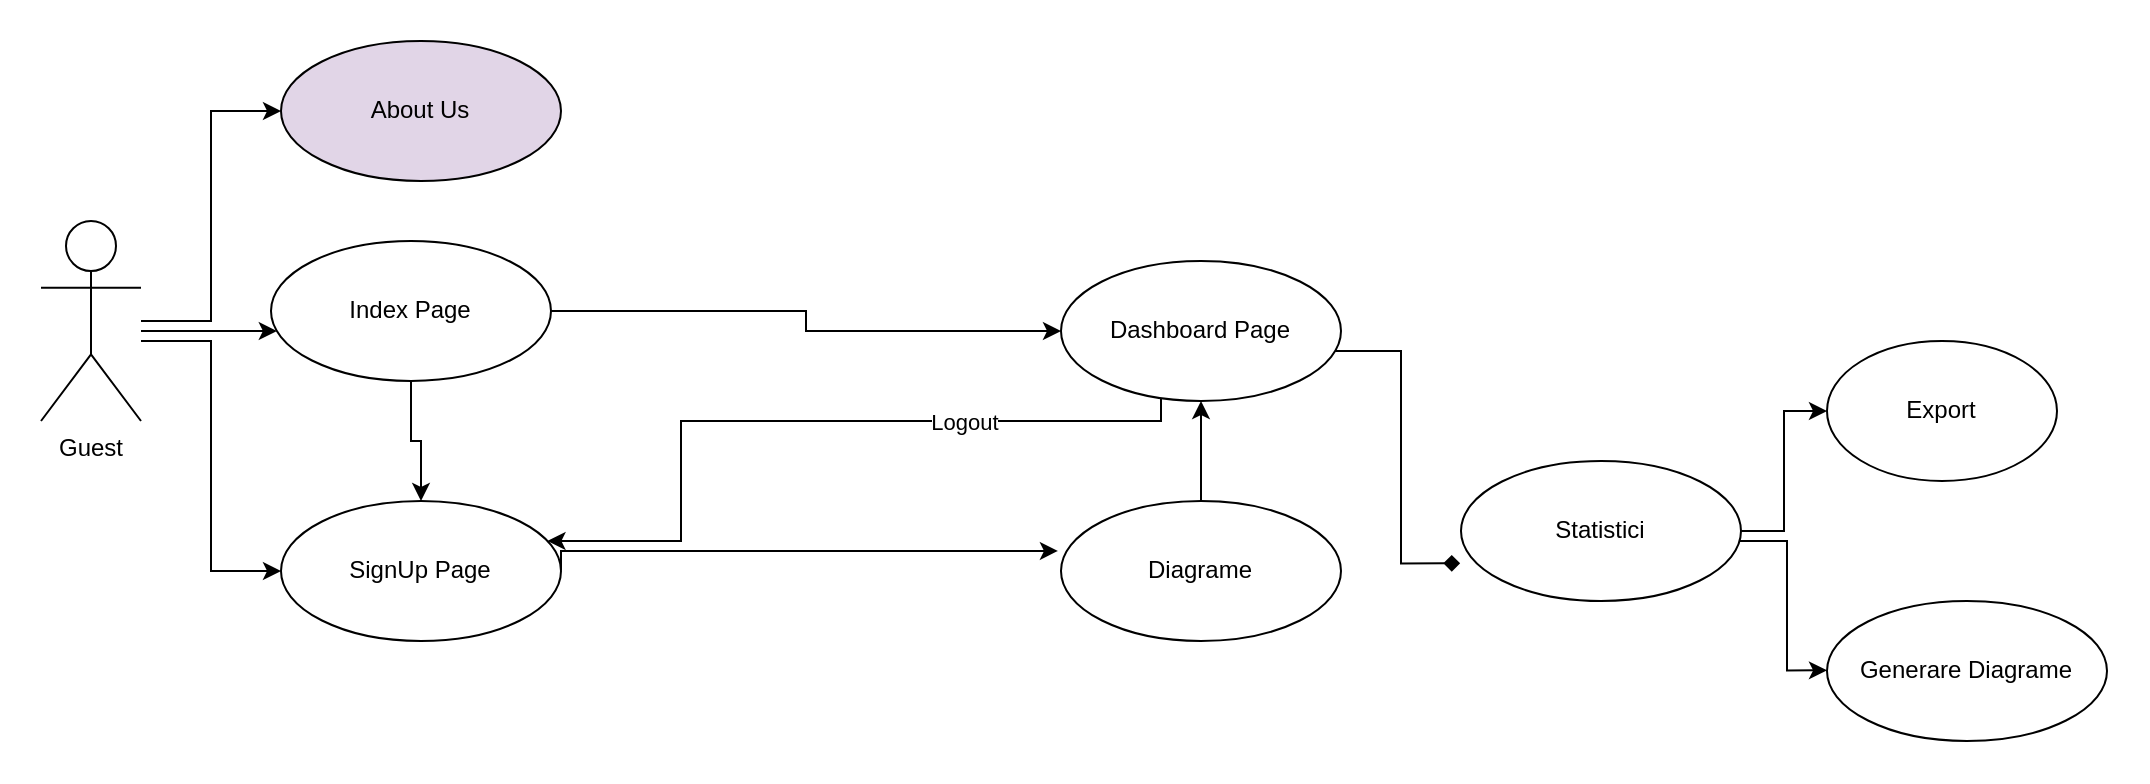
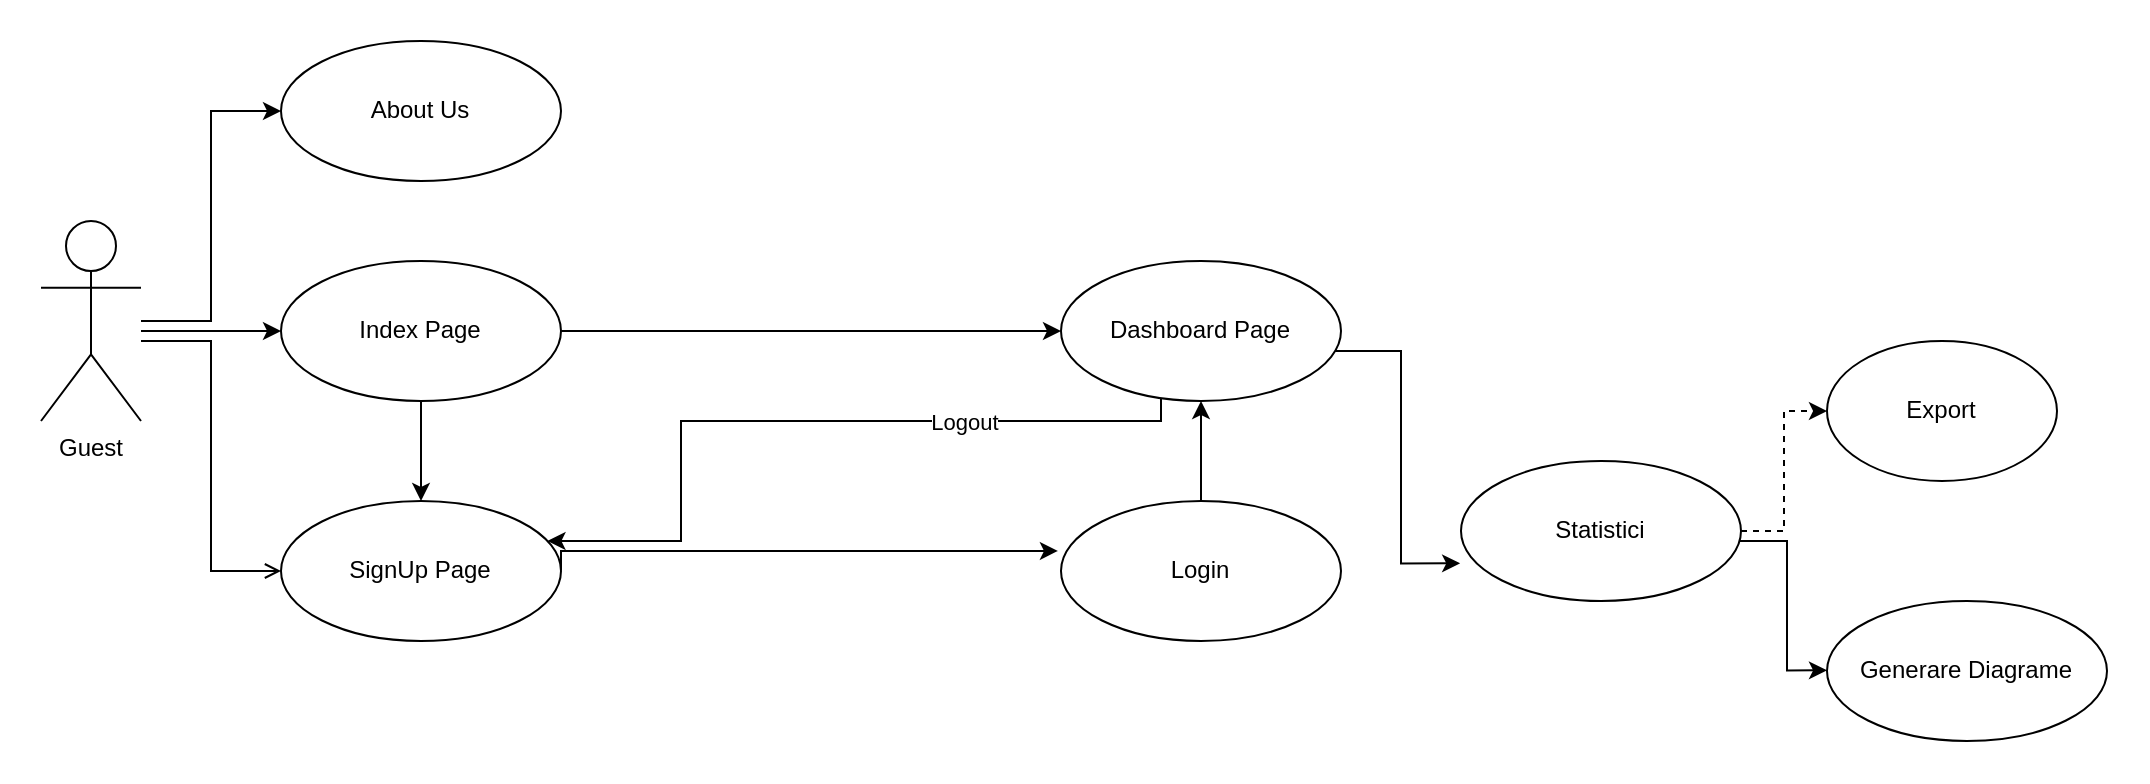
(421, 111) -> (421, 111)
(411, 311) -> (421, 331)
(1784, 476) -> (1784, 476)
(1444, 563) -> (1445, 563)
(266, 571) -> (268, 571)
(1201, 571) -> (1201, 571)
